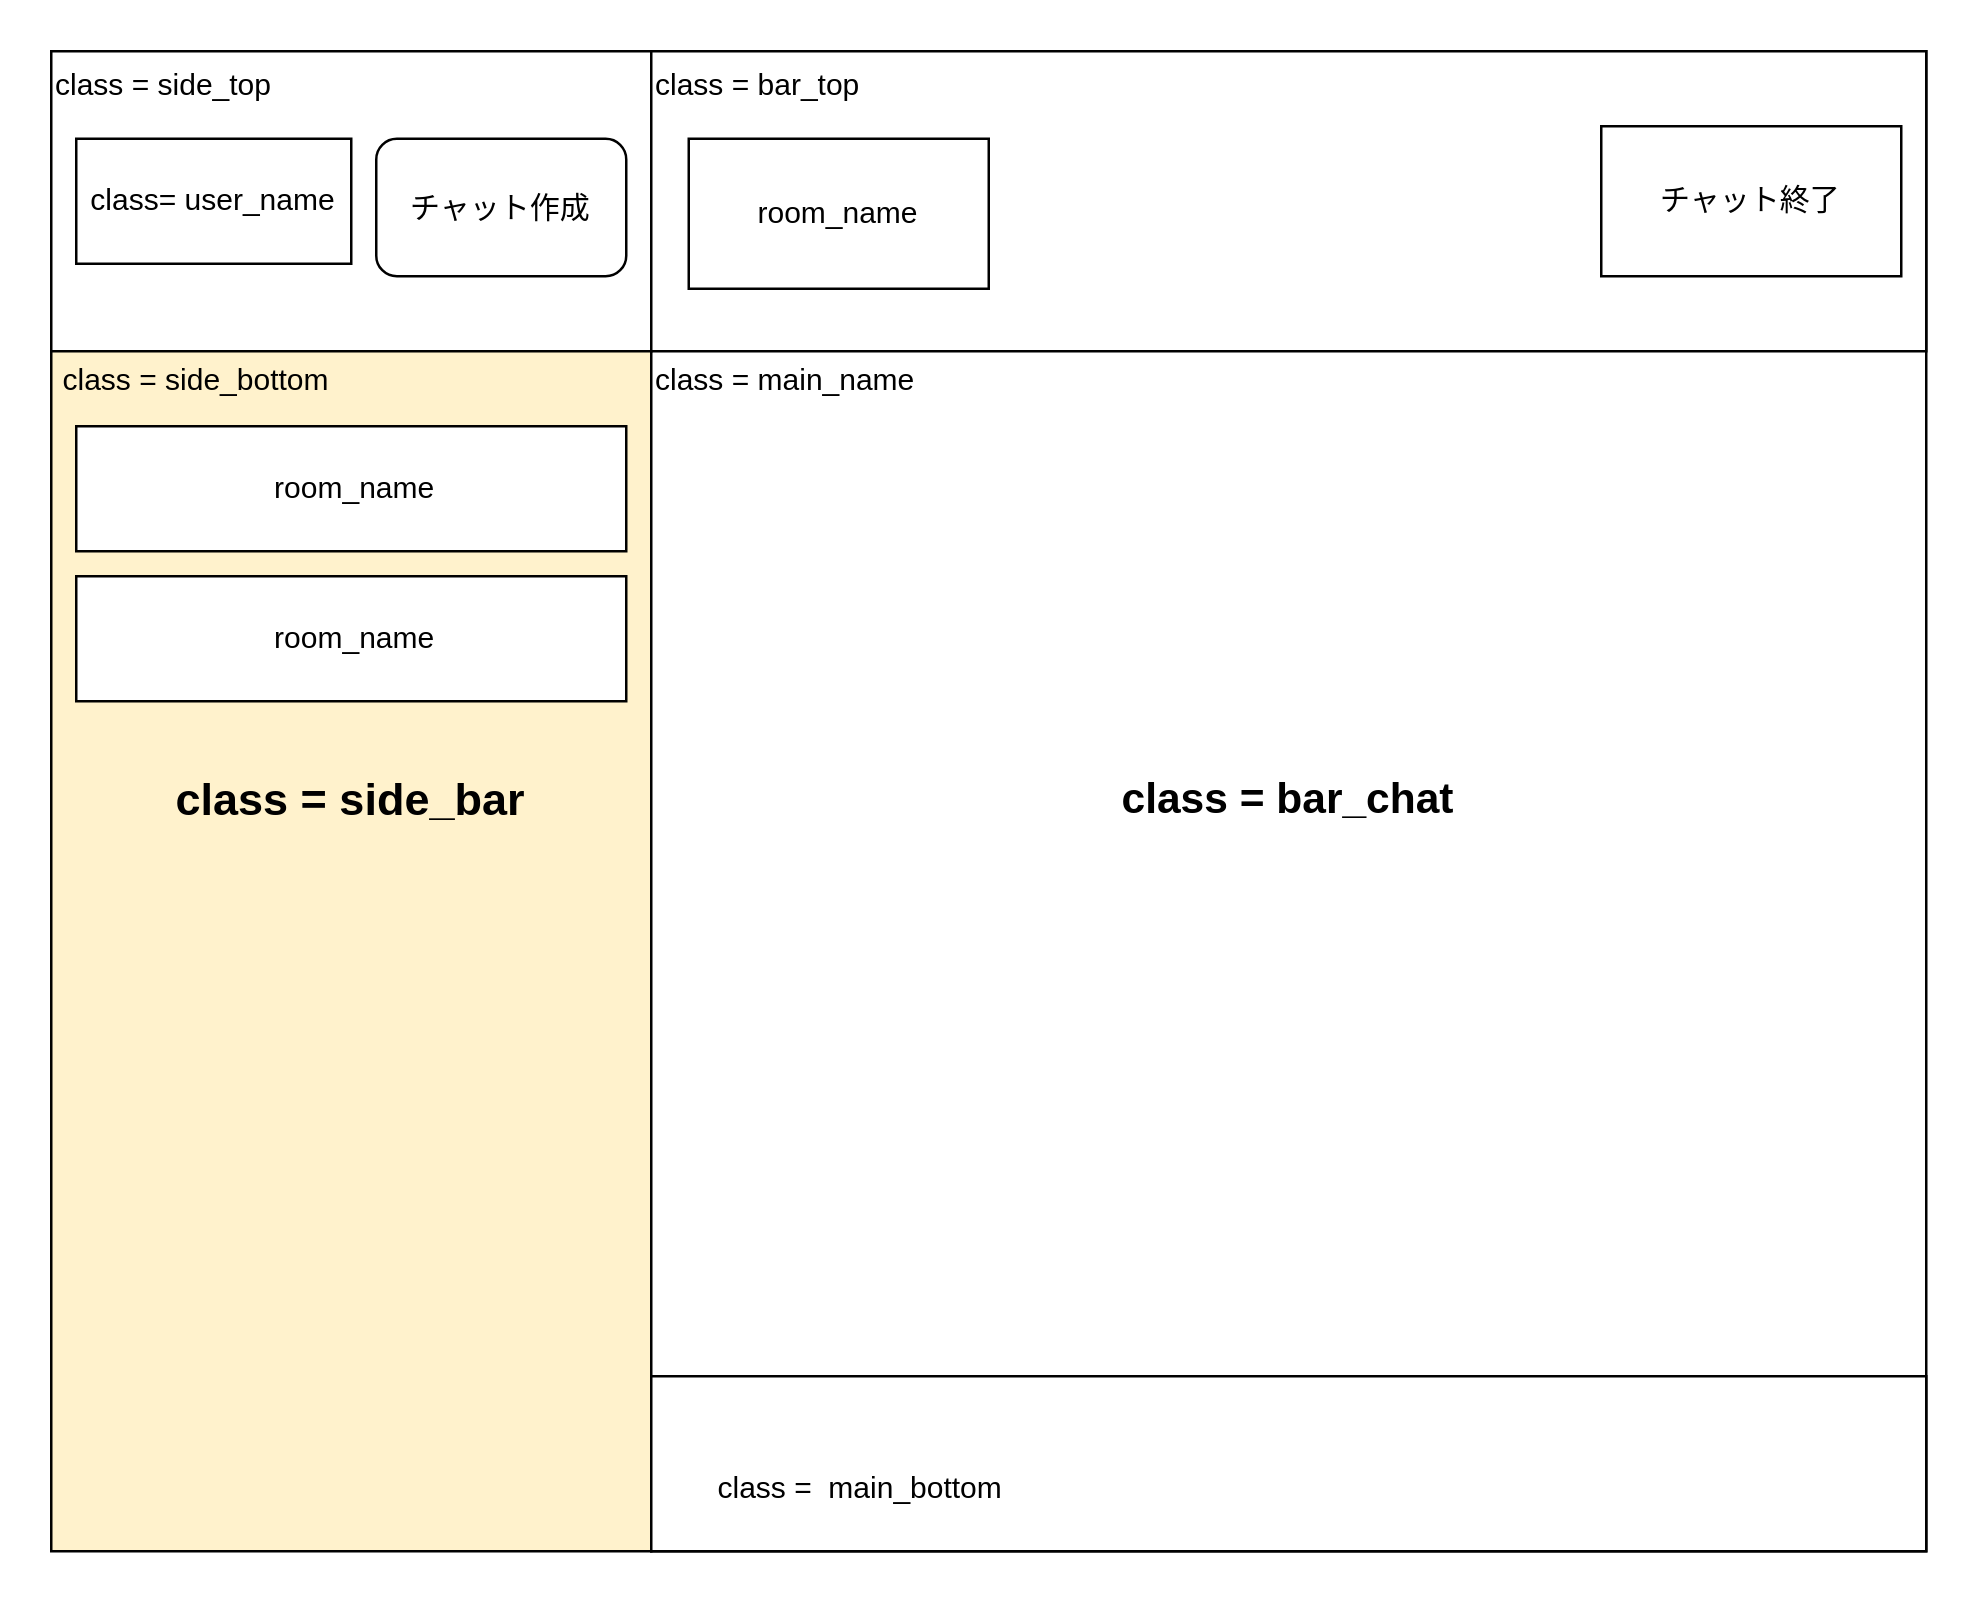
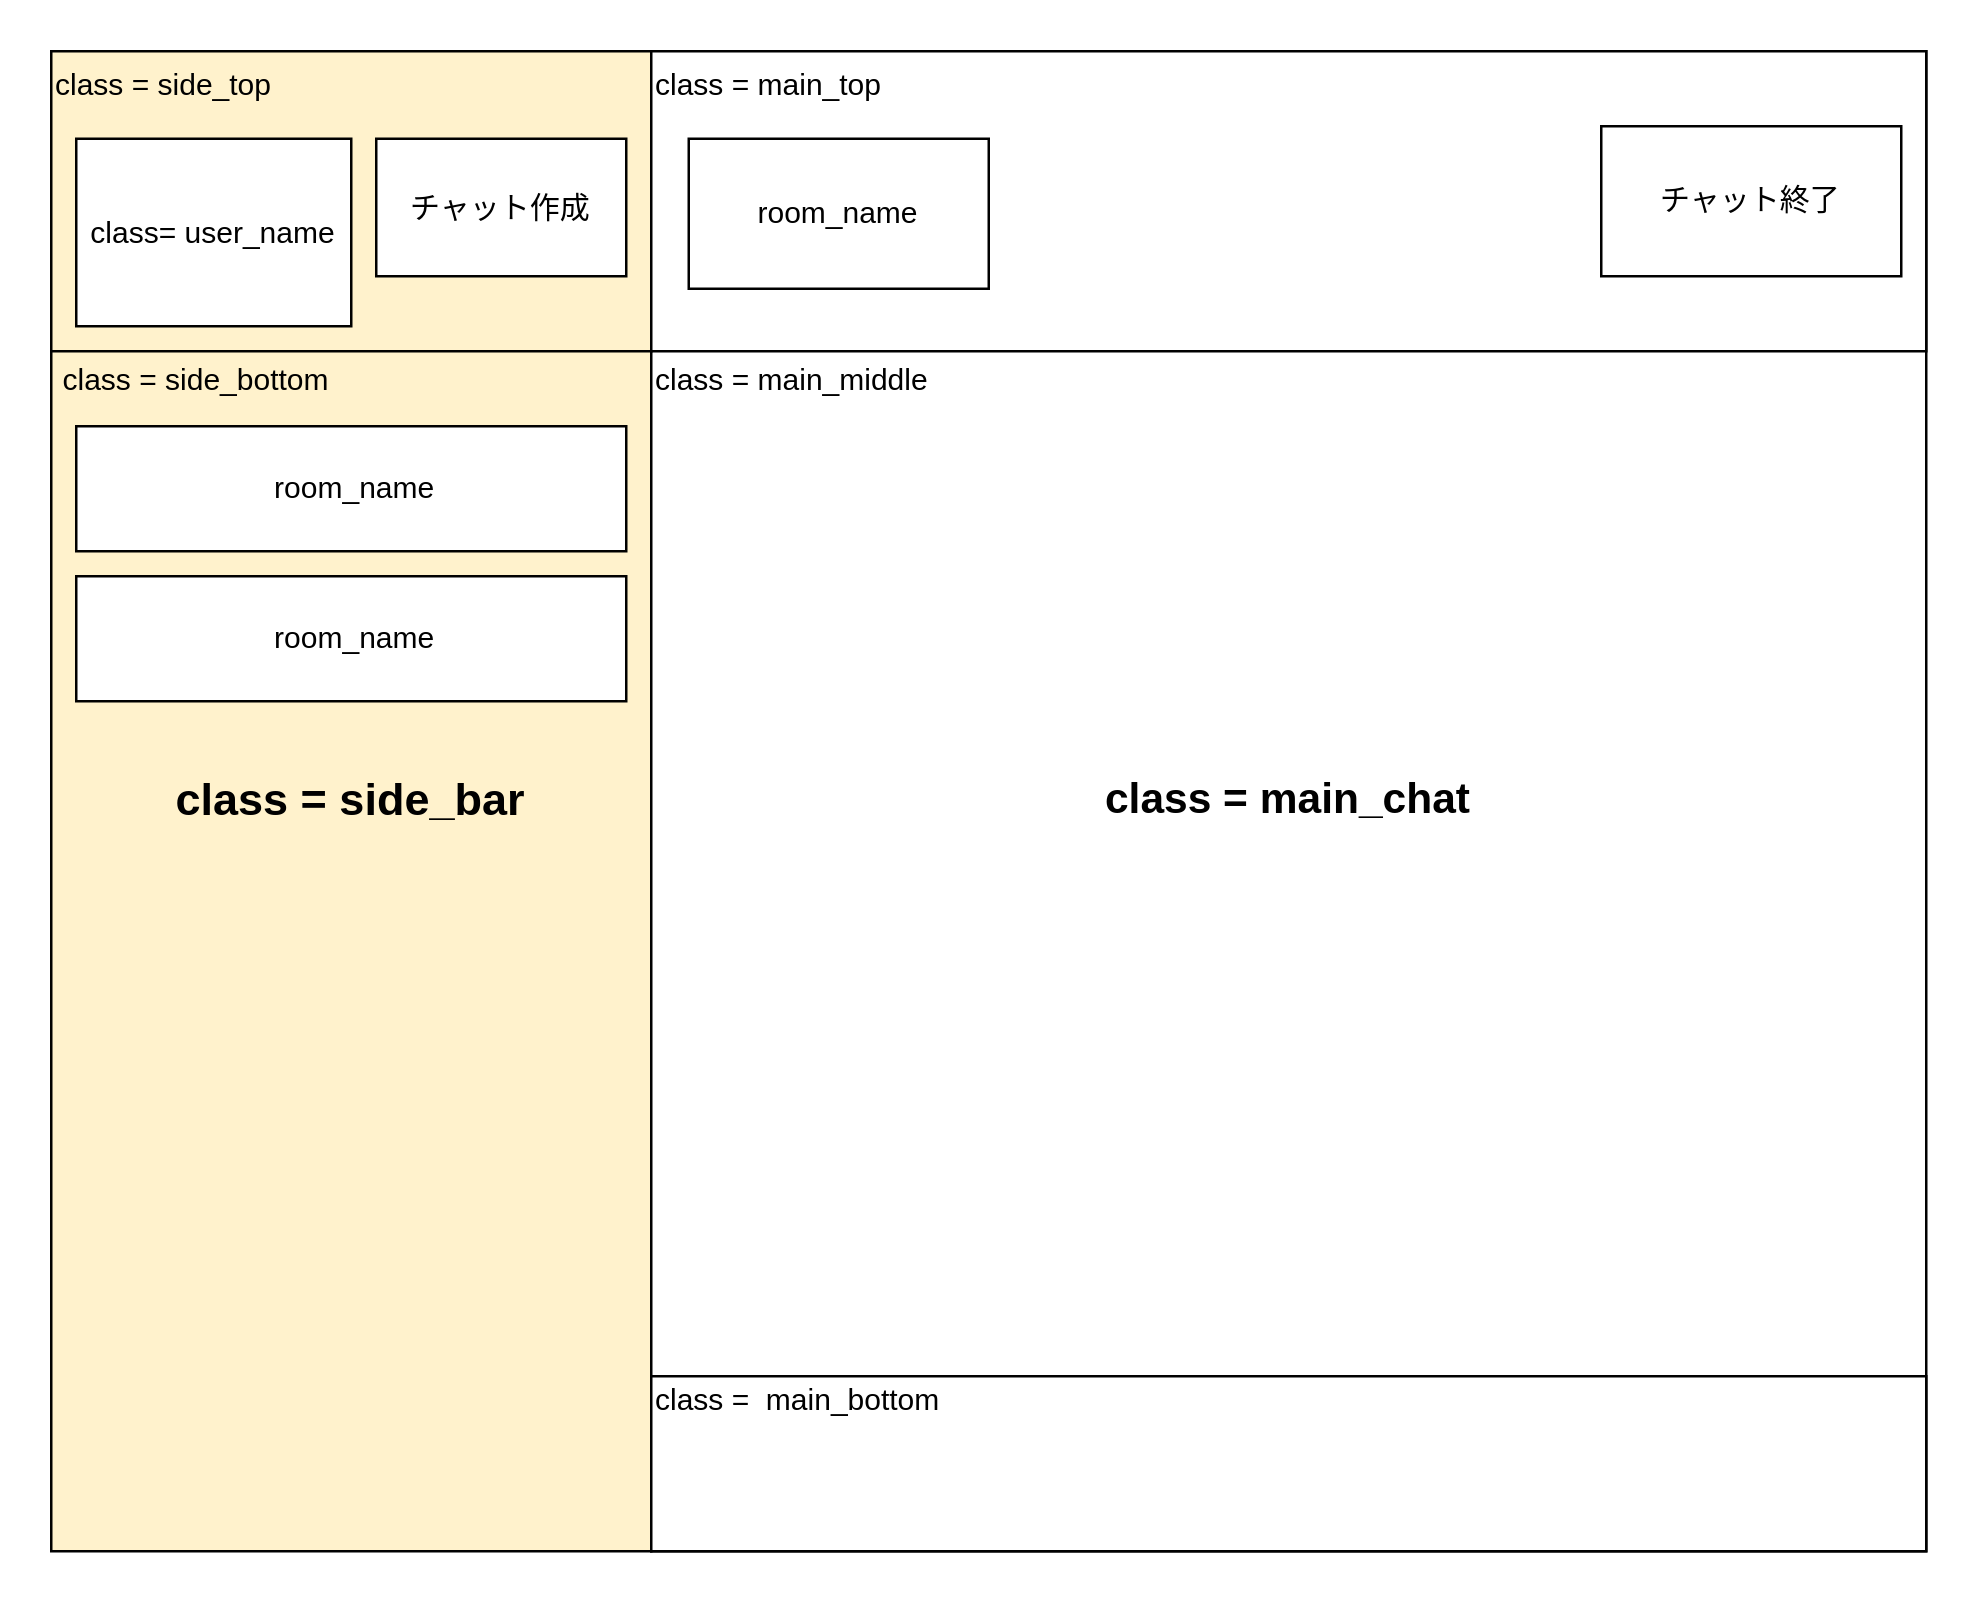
(175, 87) -> (175, 87)
(771, 87) -> (775, 87)
(214, 201) -> (214, 233)
(501, 208) -> (501, 208)
(783, 381) -> (792, 381)
(1289, 801) -> (1289, 801)
(901, 1489) -> (839, 1401)
